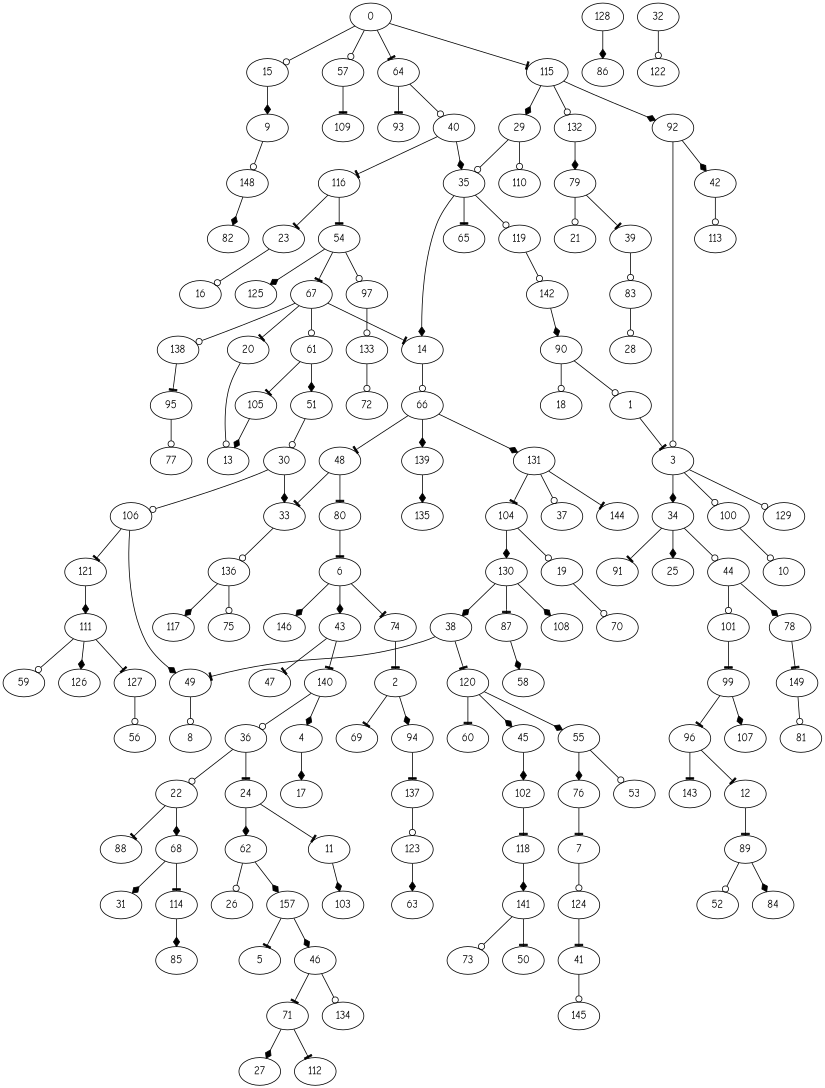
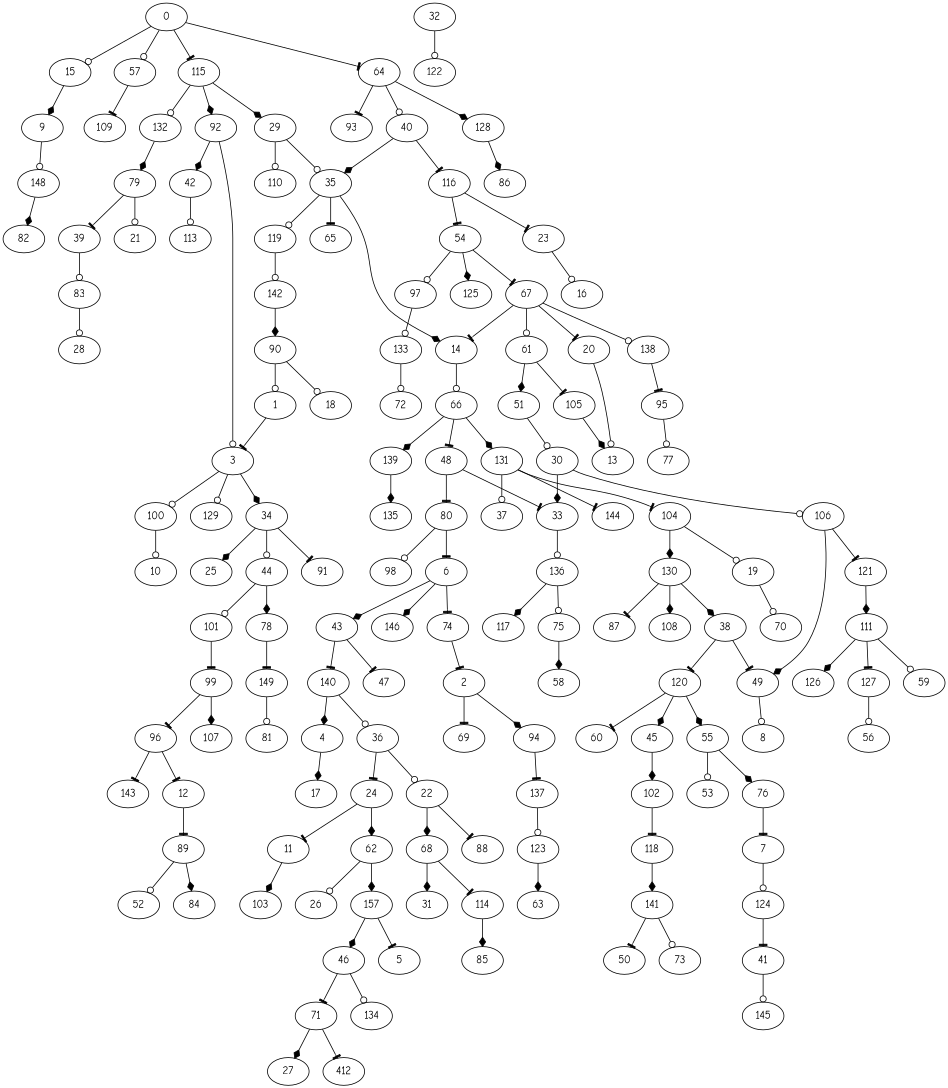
none -> (427, 98)
none -> (391, 572)
(514, 651) -> (559, 651)
(315, 1071) -> (344, 1071)
